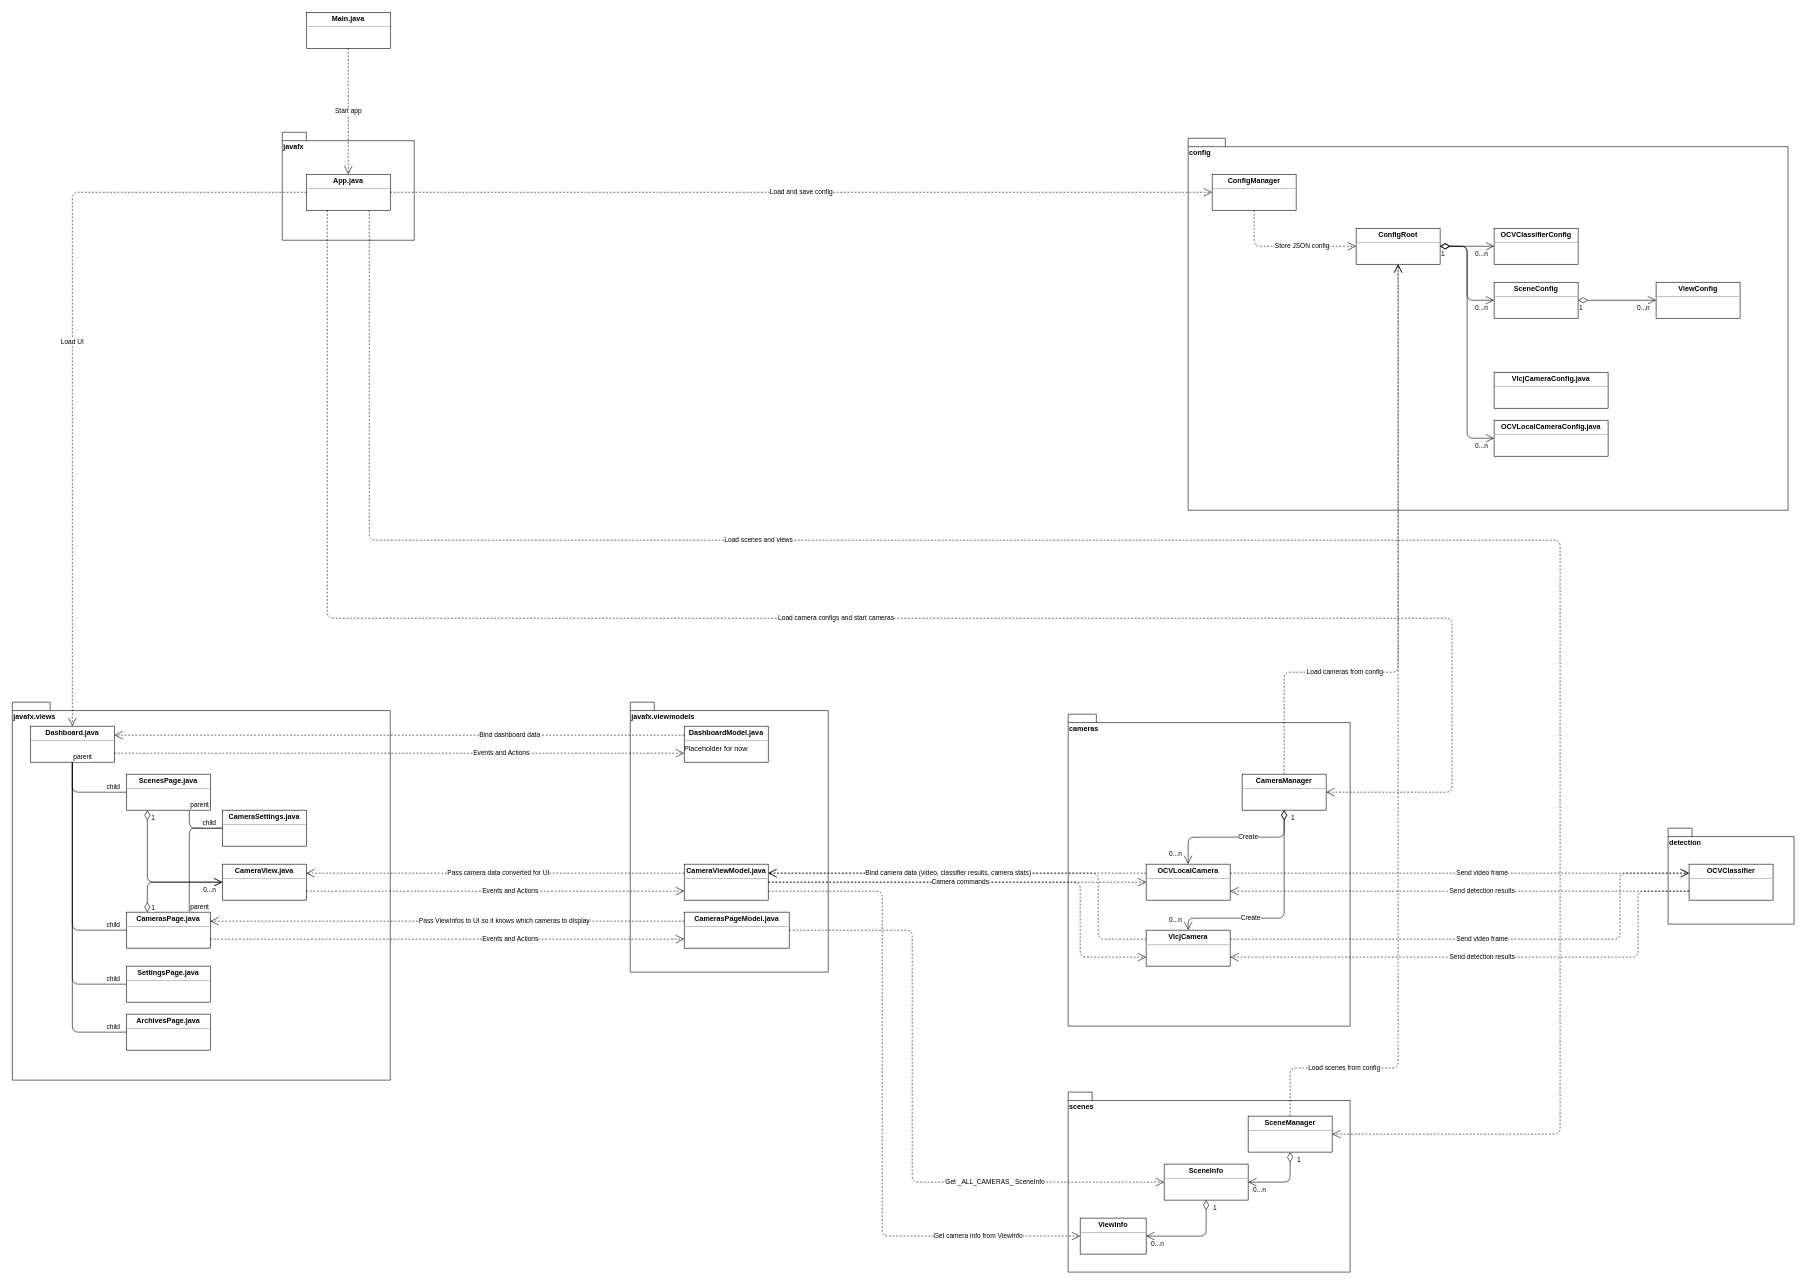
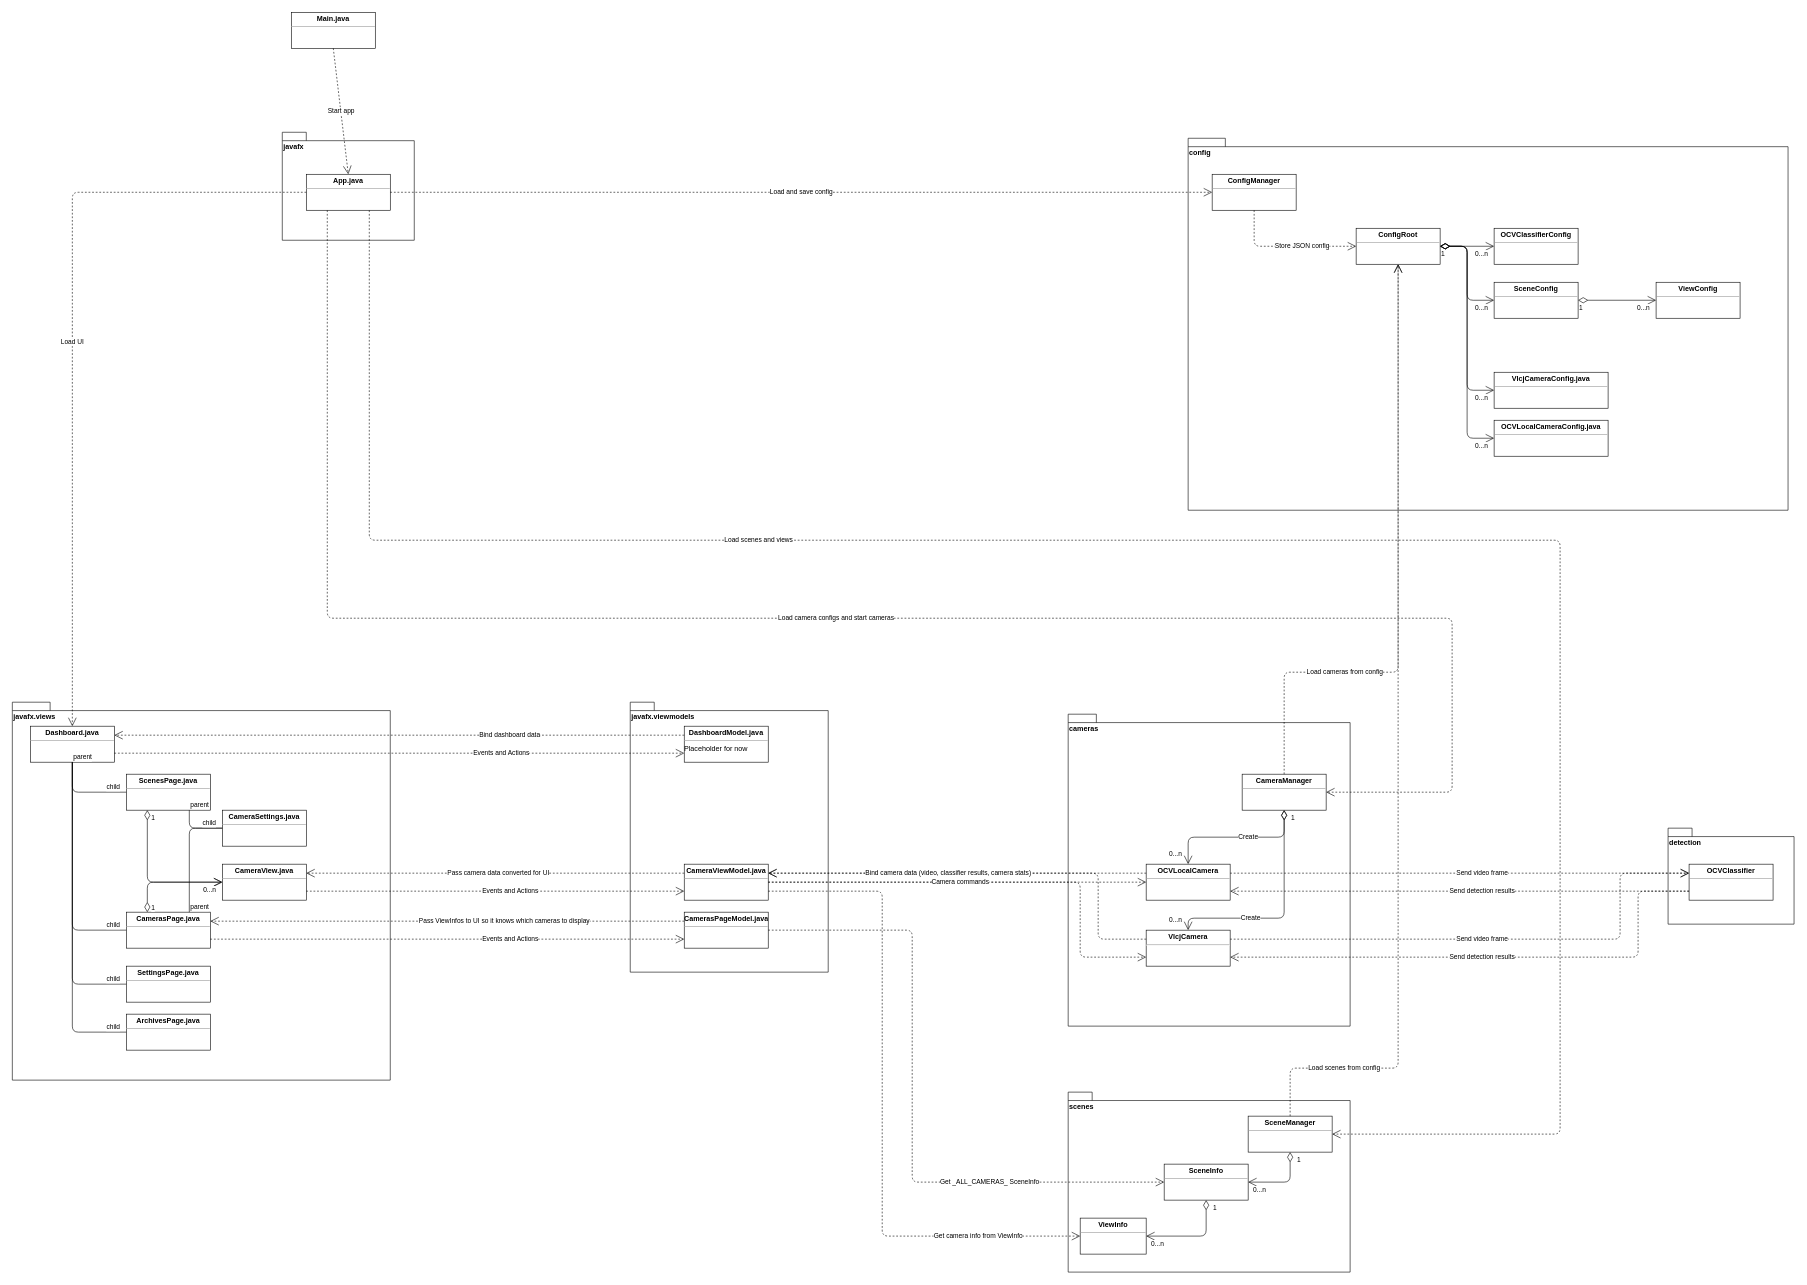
(348, 30) -> (333, 30)
none -> (1481, 390)
(737, 930) -> (726, 930)
